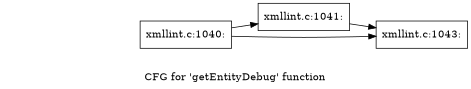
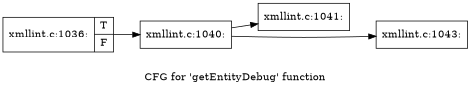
(359, 25) -> none
none -> (58, 35)
